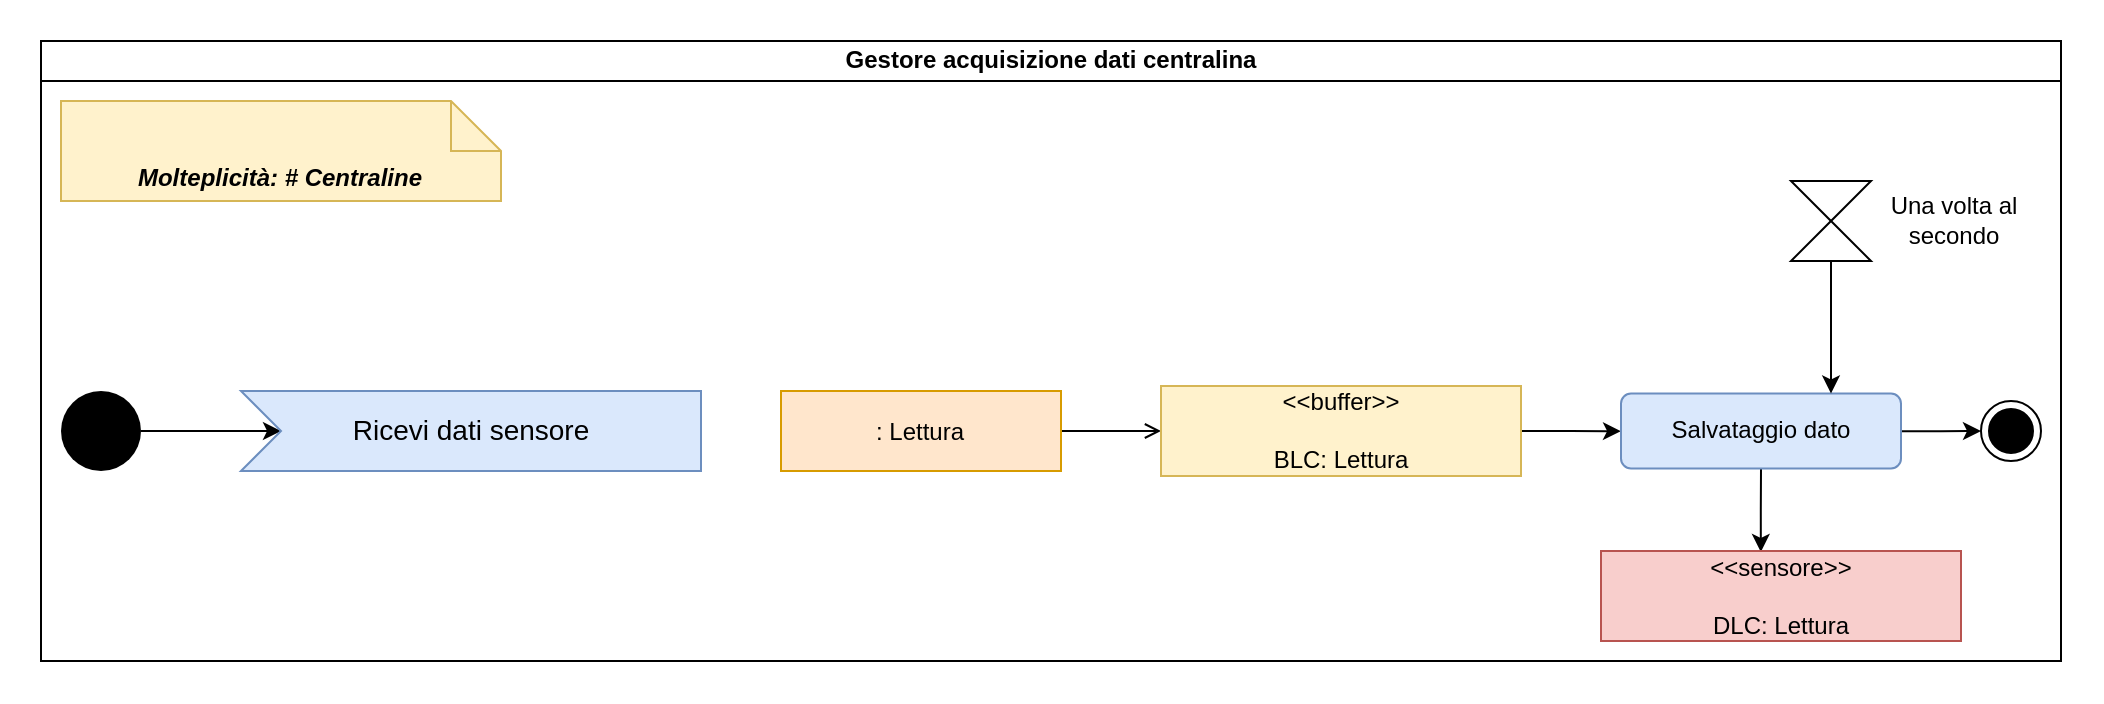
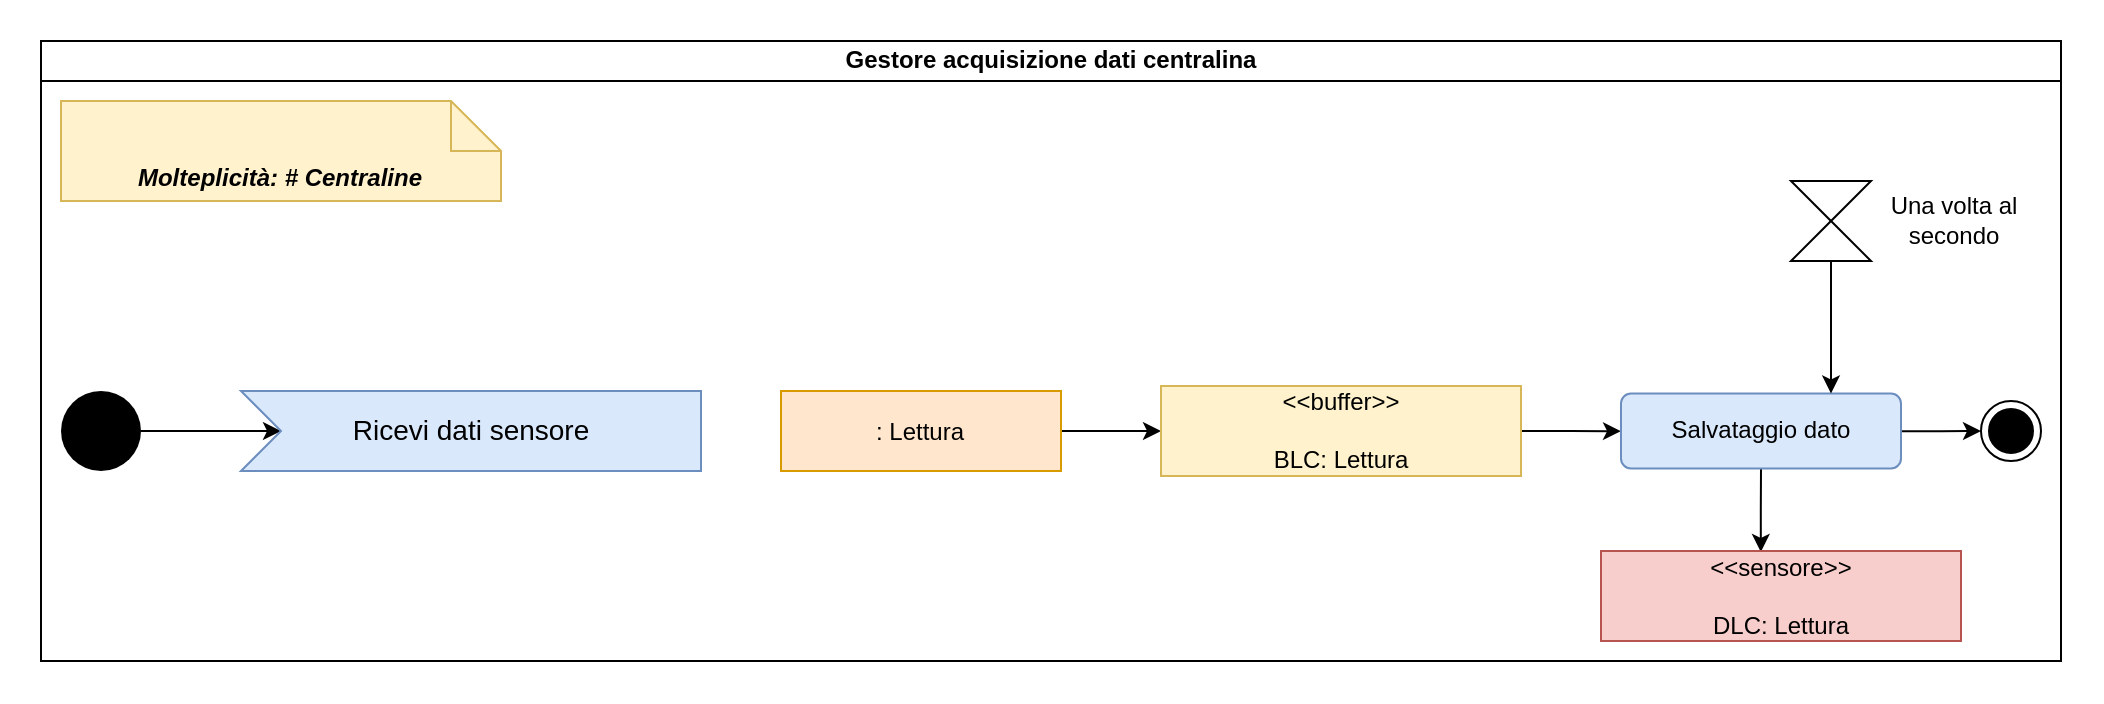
(1148, 431) -> (1146, 431)
